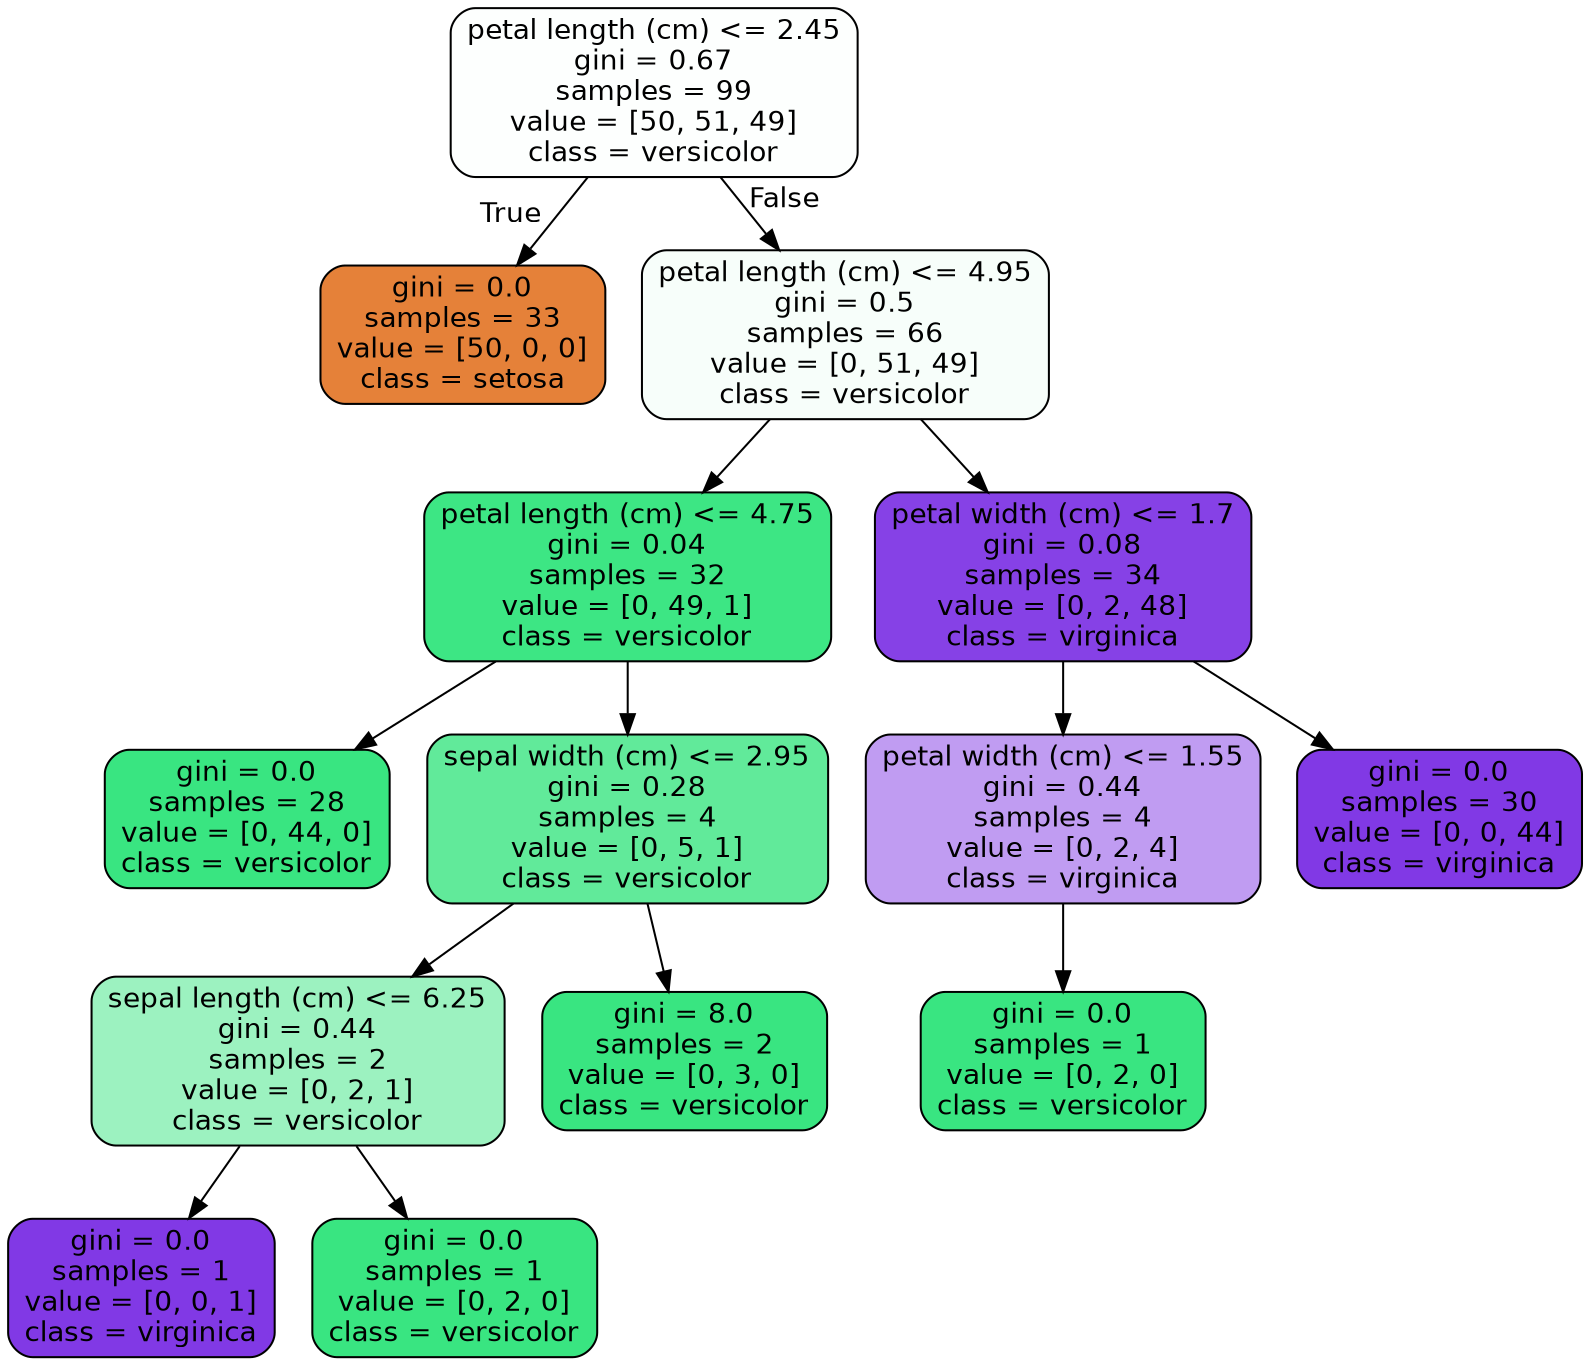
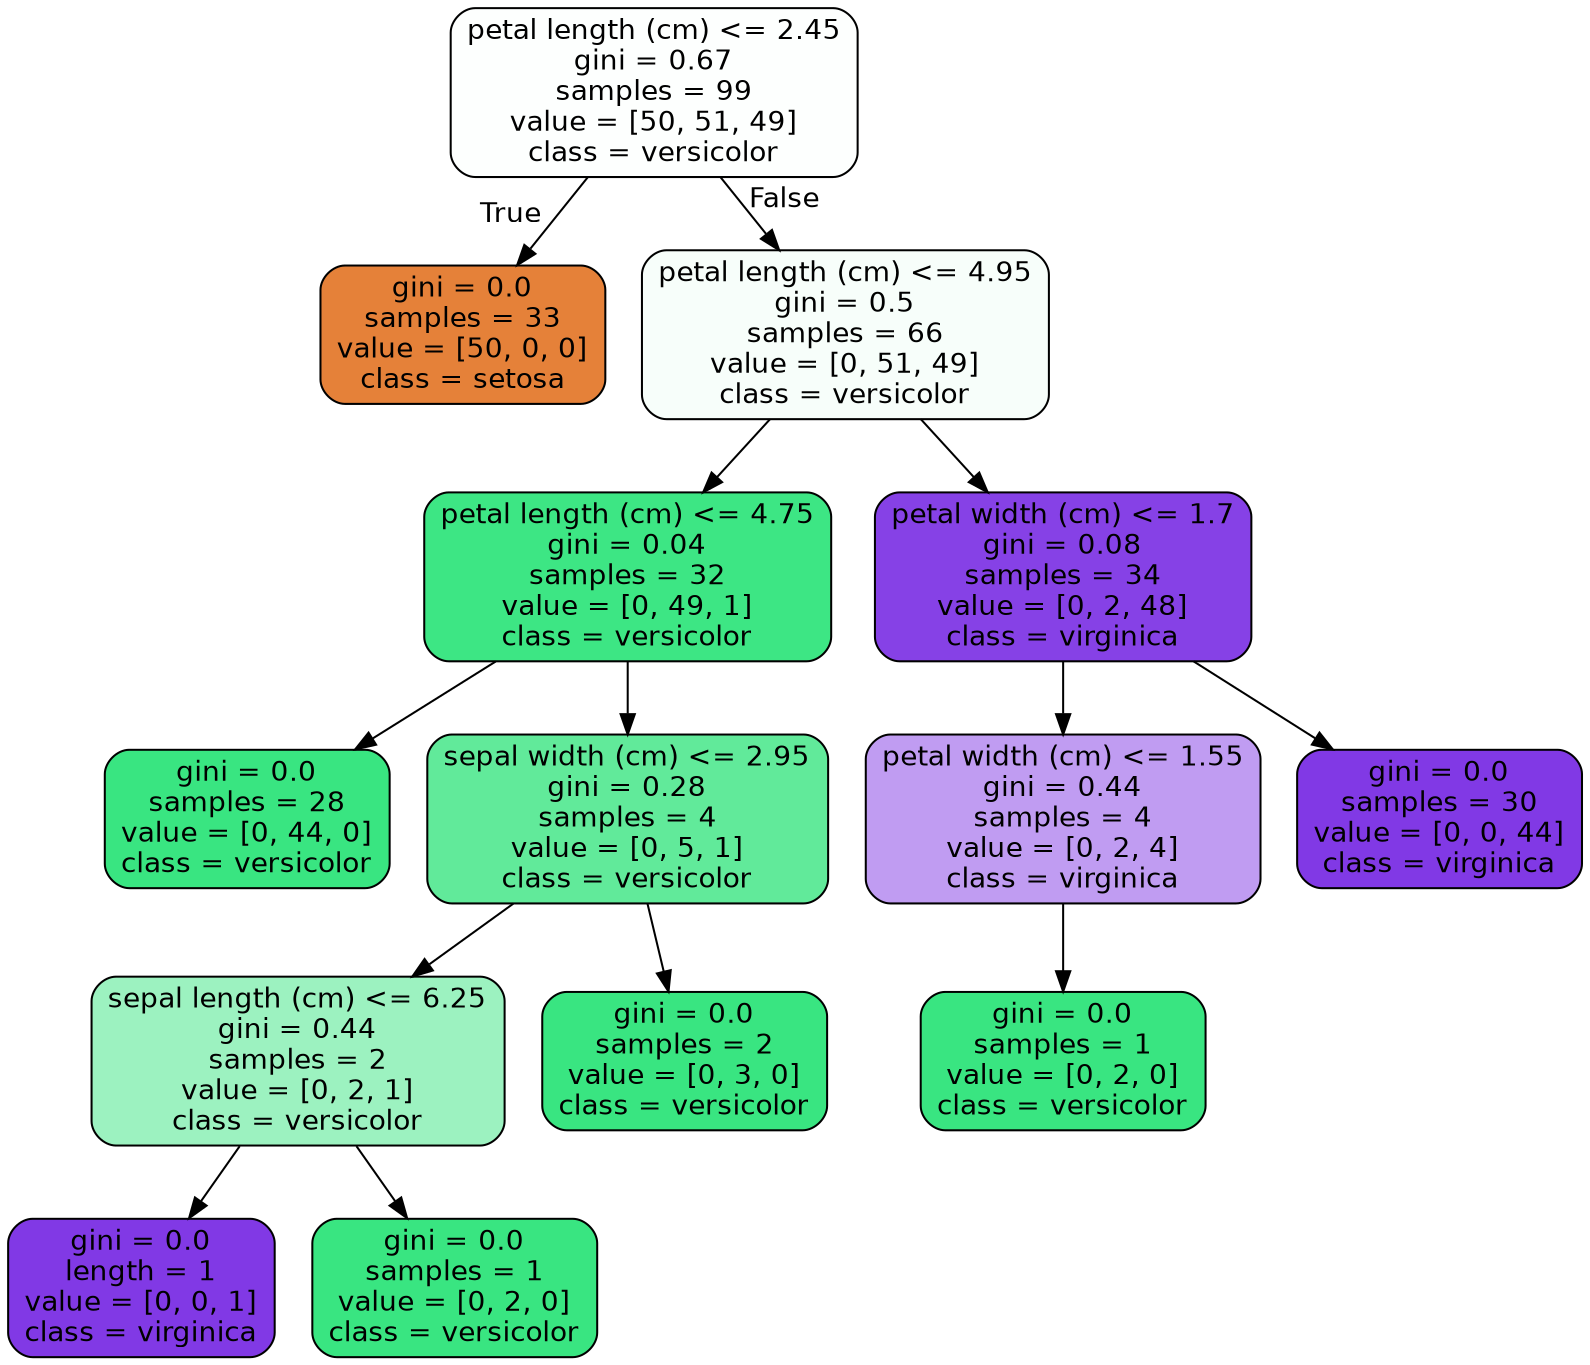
(685, 1061) -> (685, 1061)
(141, 1288) -> (141, 1288)
